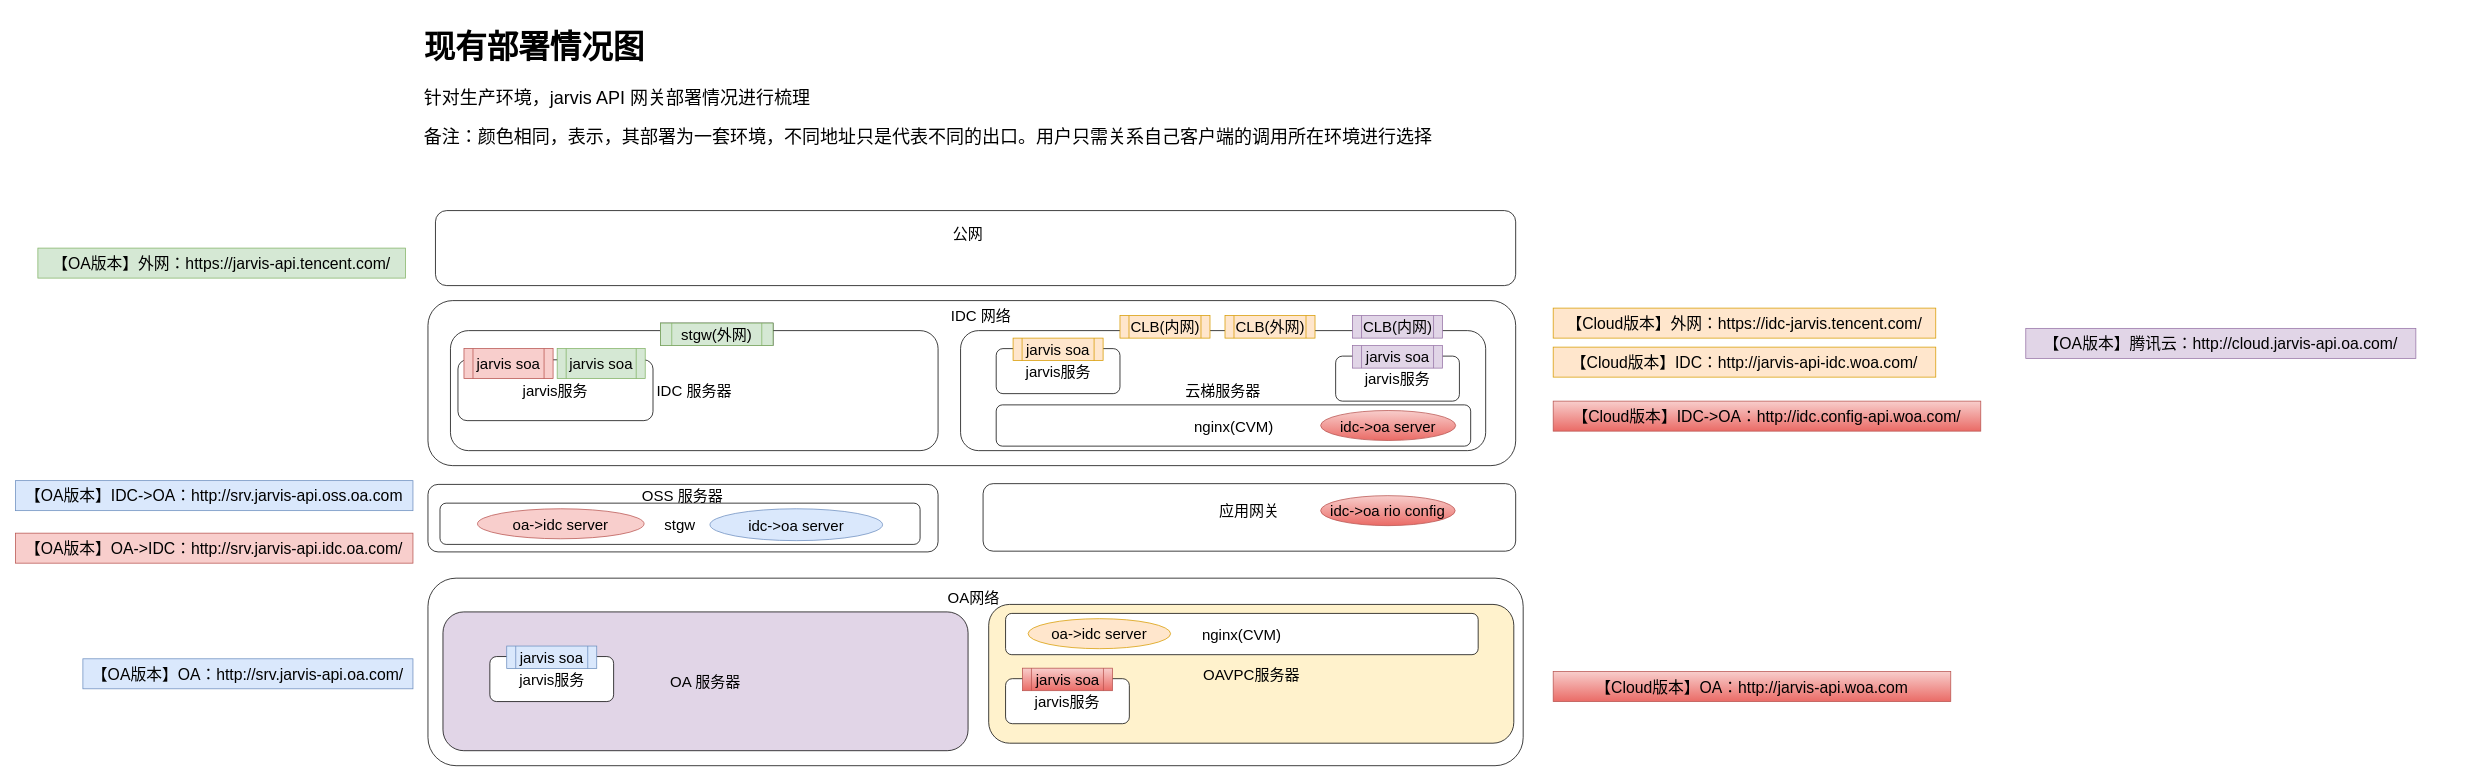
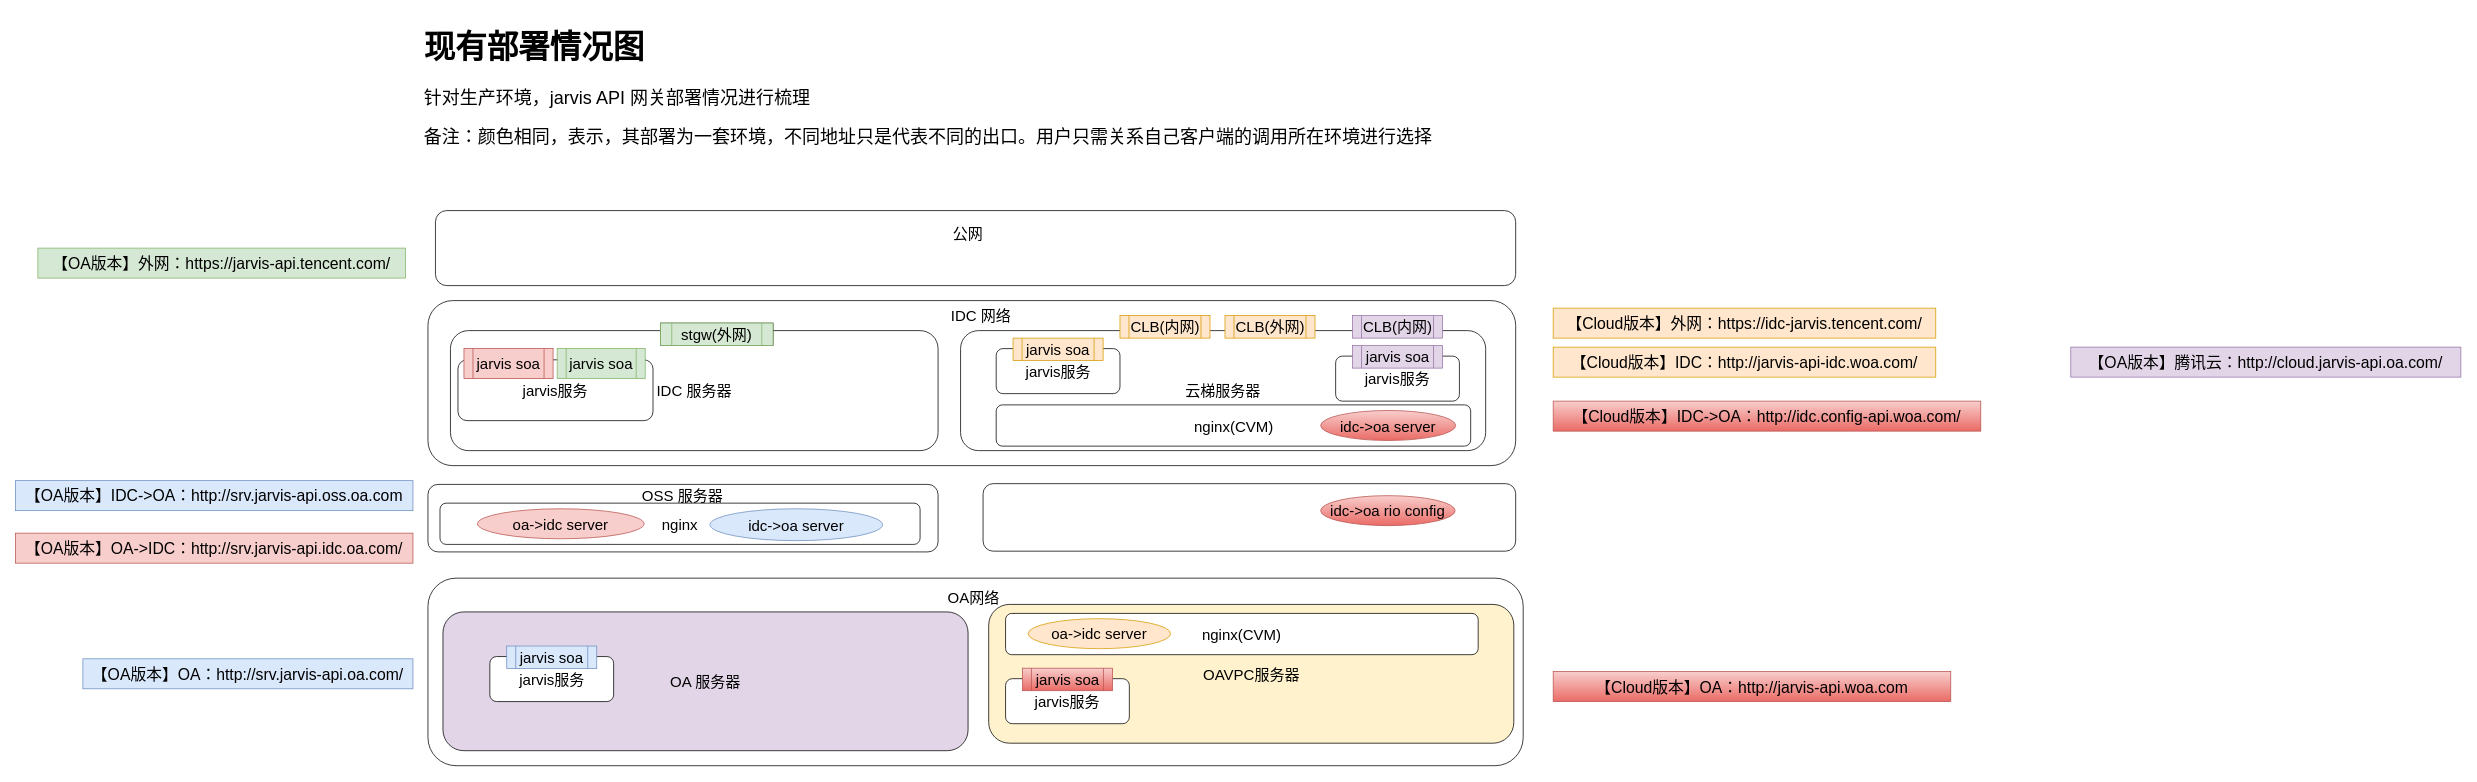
(2220, 343) -> (2265, 362)
(1249, 510) -> none
(680, 524) -> (680, 524)
